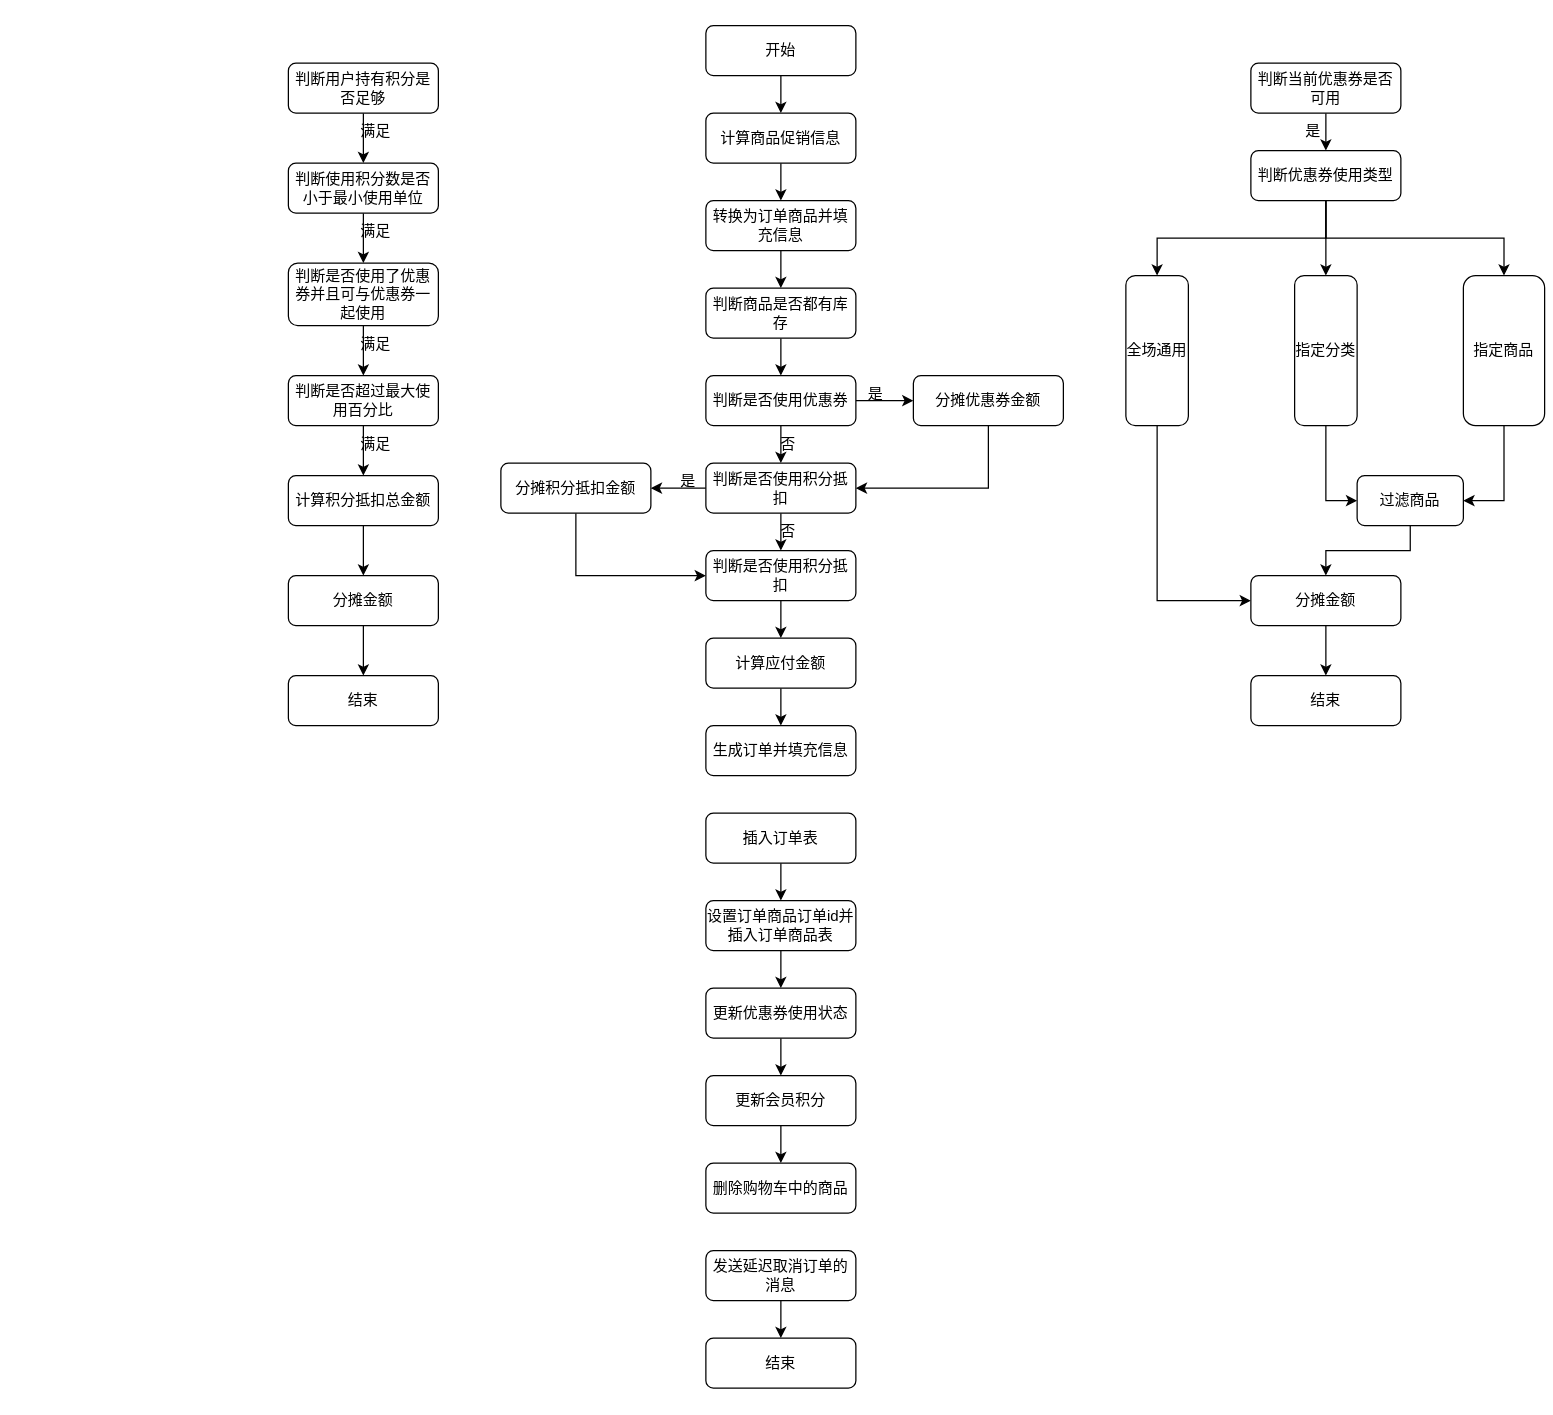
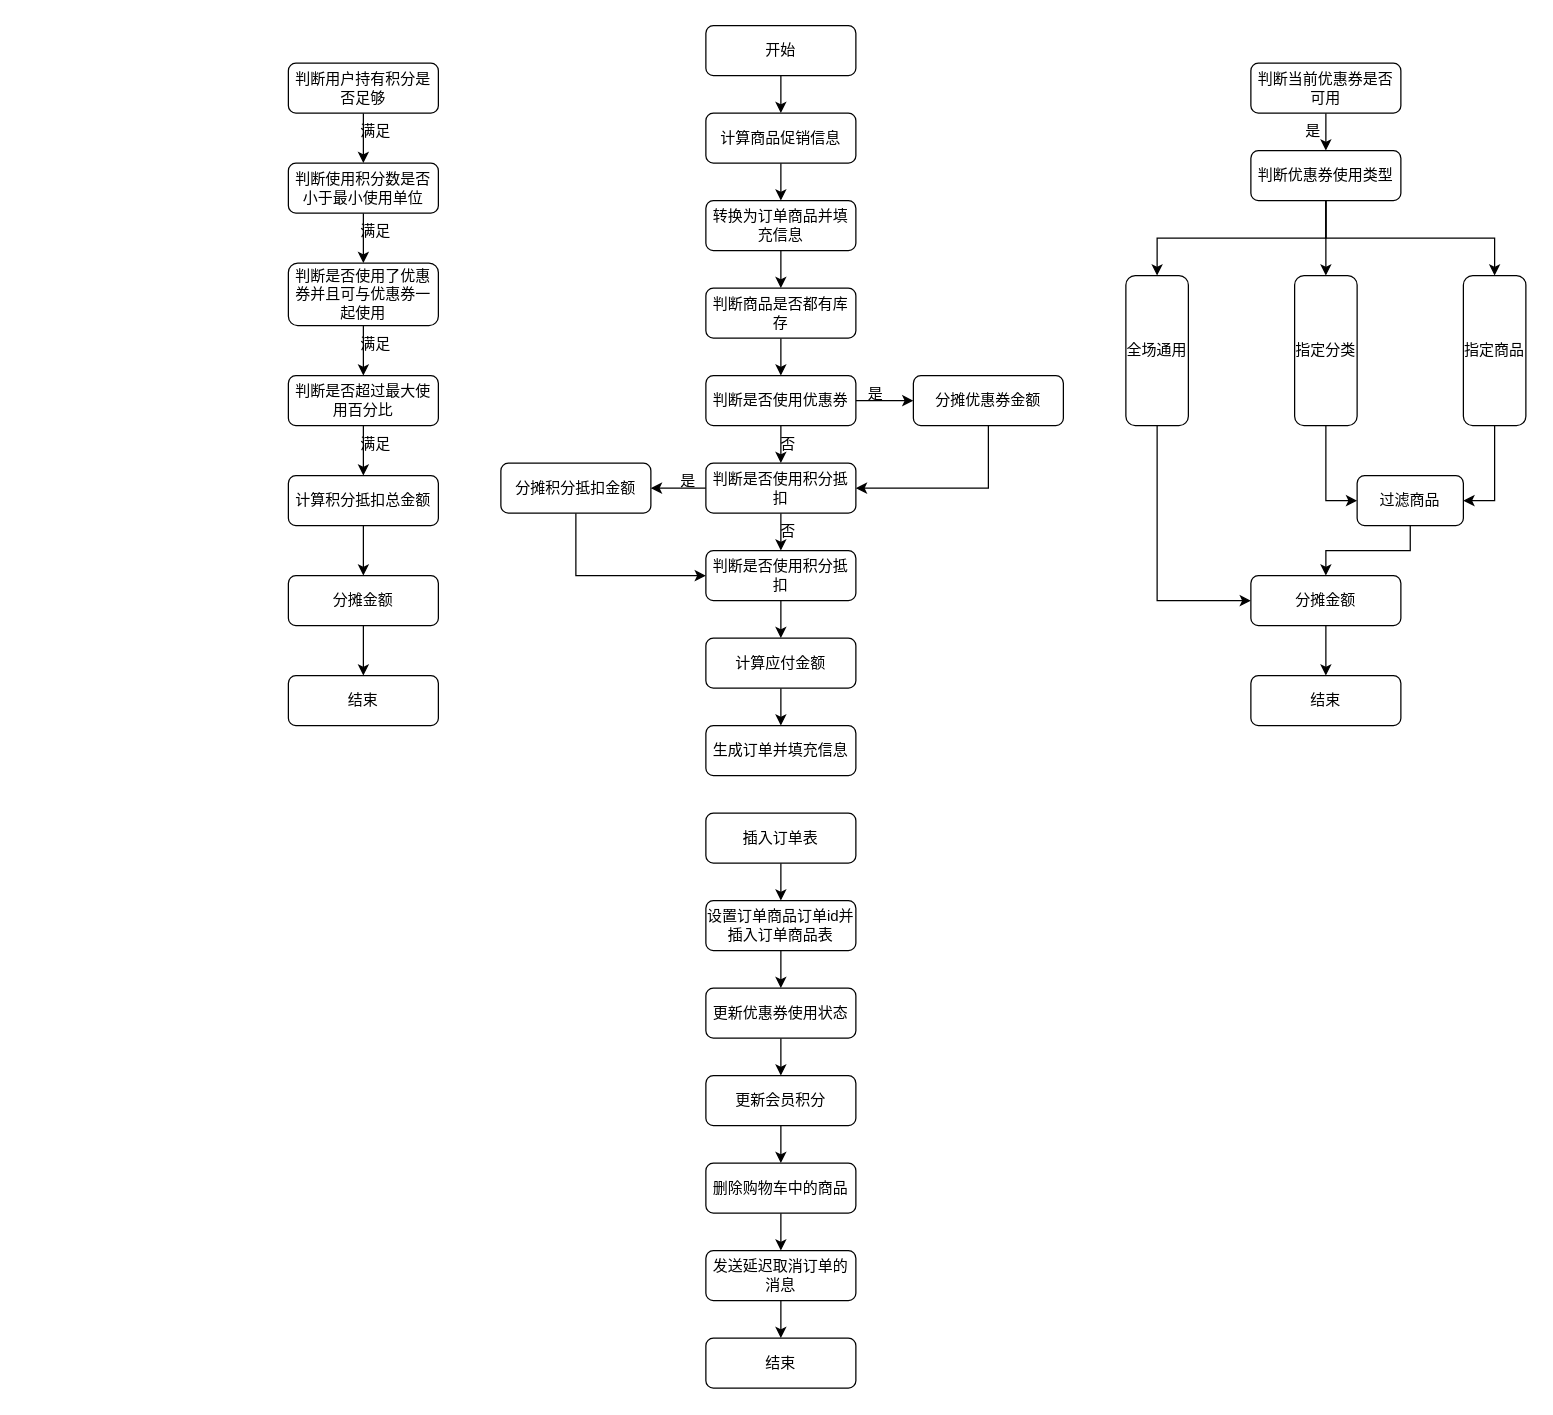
(1504, 351) -> (1494, 351)
none -> (781, 1236)
